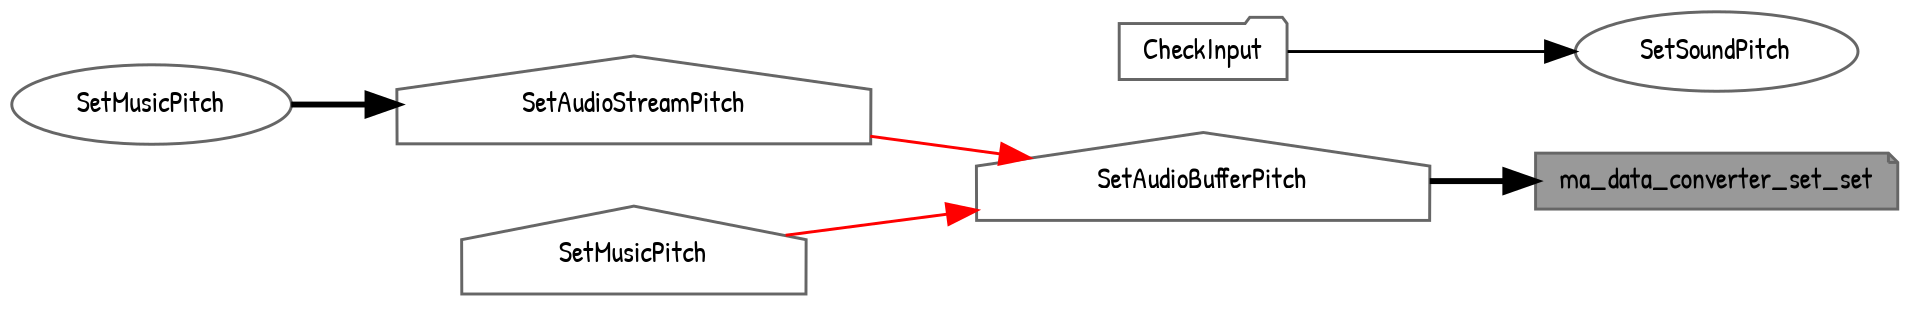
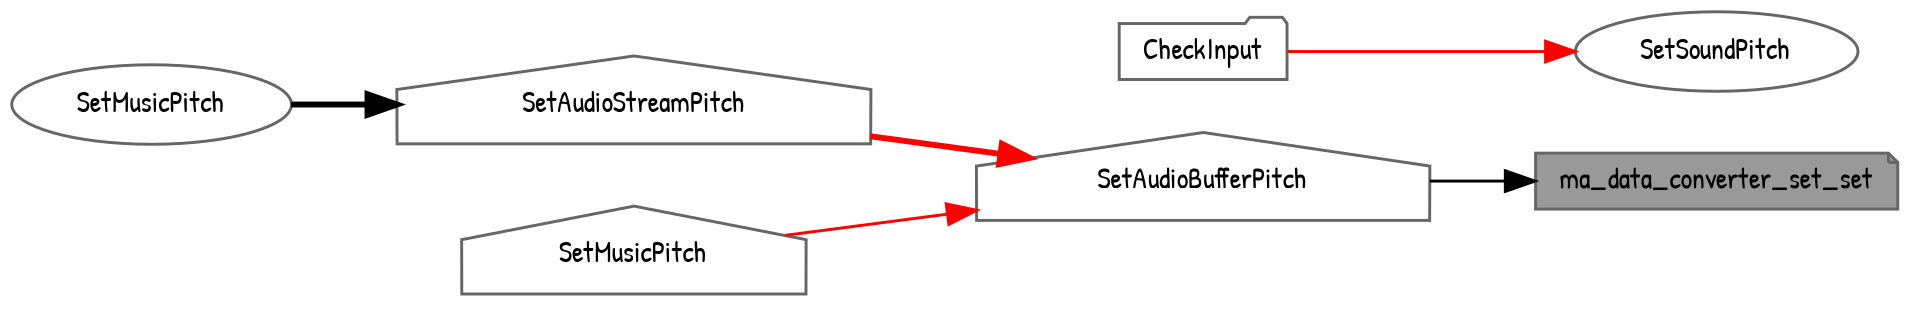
(1416, 52) -> (1416, 52)
(935, 145) -> (935, 145)
(1467, 181) -> (1467, 181)
